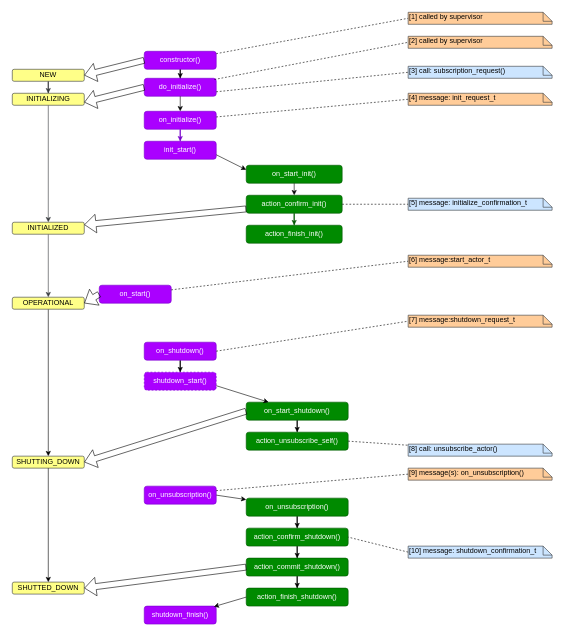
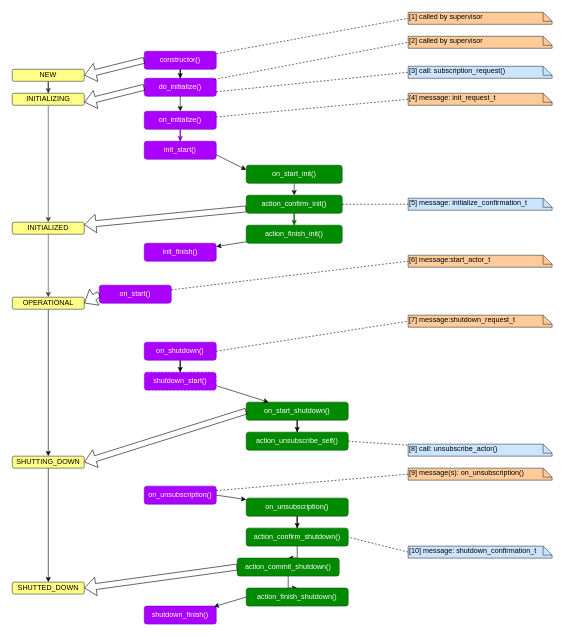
none -> (232, 244)
none -> (180, 252)
(297, 567) -> (288, 567)
